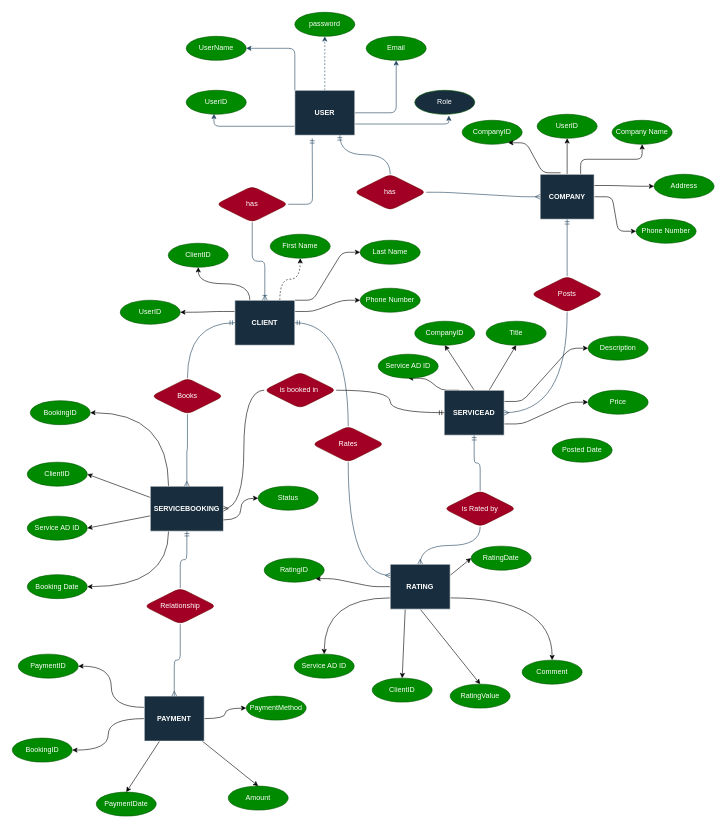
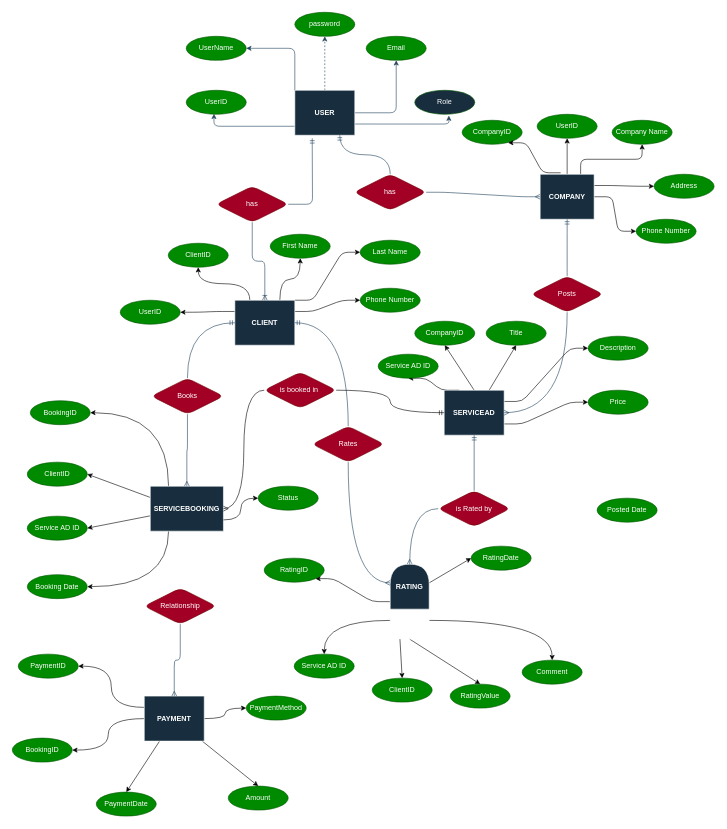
(288, 280) -> (288, 280)
(582, 450) -> (627, 510)
(480, 509) -> (474, 509)
(183, 560) -> none
(420, 587) -> (410, 602)
